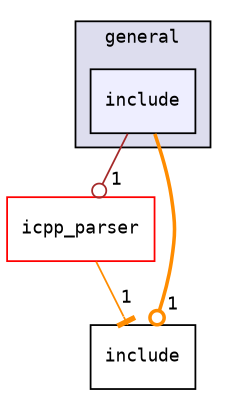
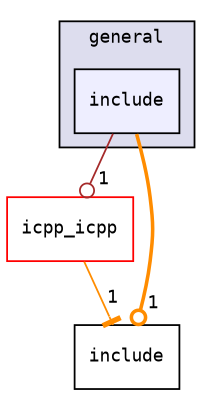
(81, 229) -> (70, 229)
